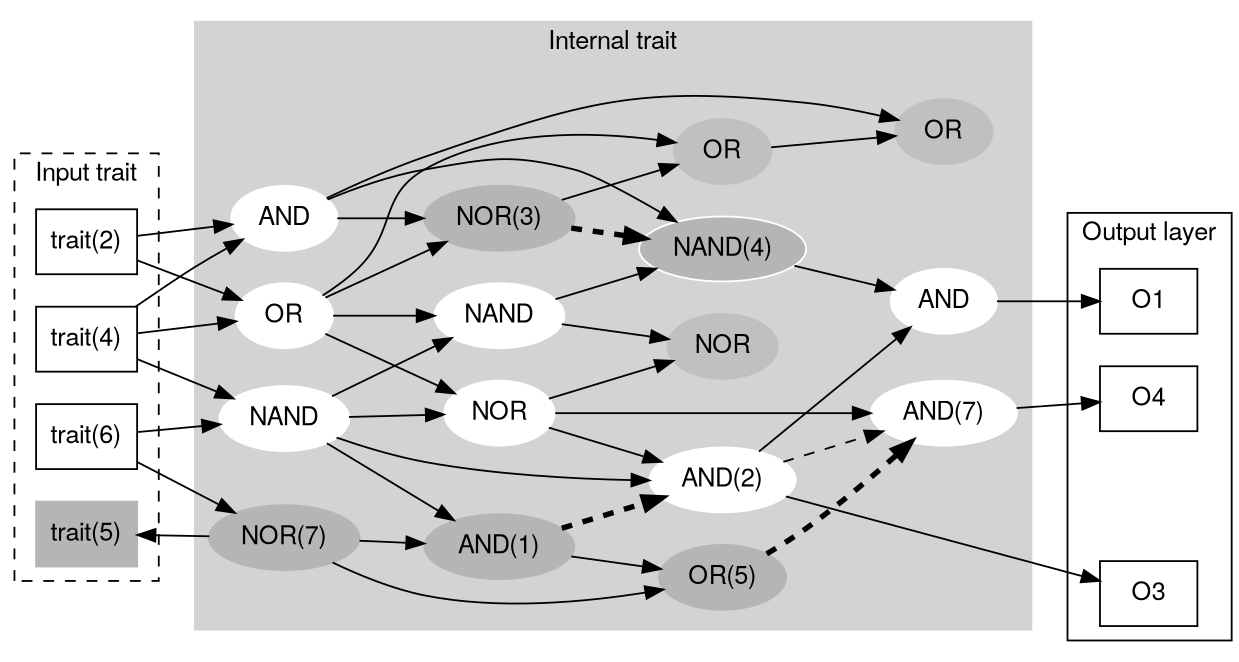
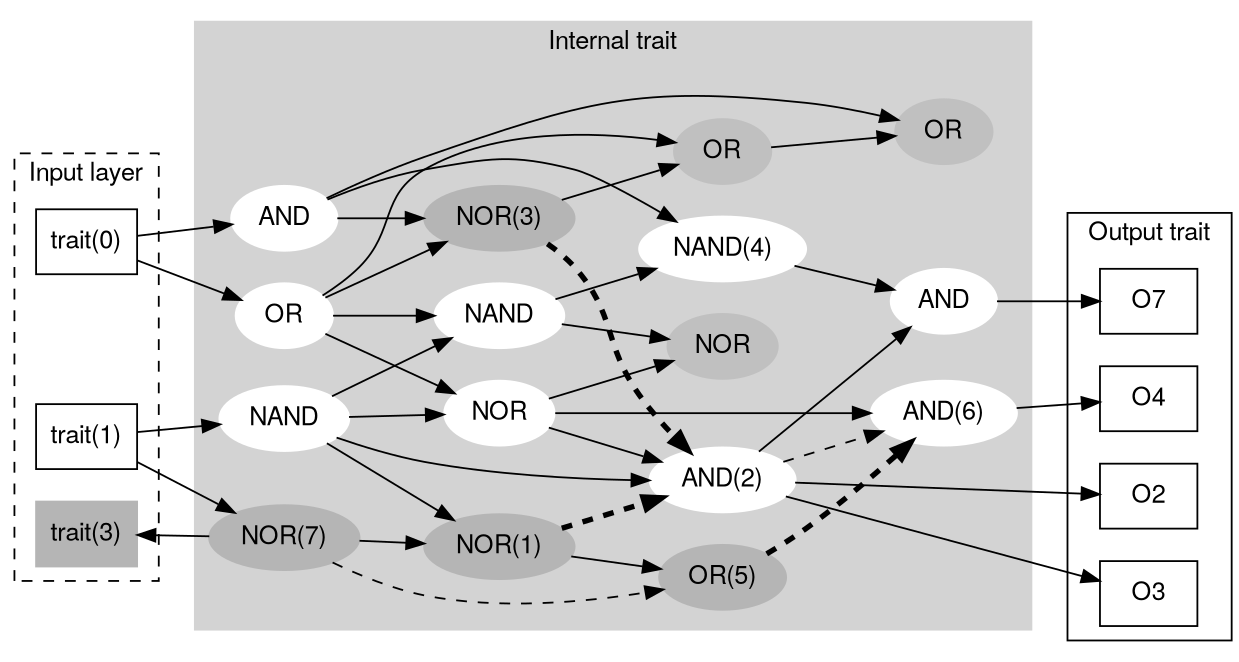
(87, 174) -> (87, 174)
(599, 232) -> (614, 345)
(1150, 234) -> (1150, 234)
(87, 242) -> (87, 242)
(723, 249) -> (723, 249)
(1149, 301) -> (1149, 301)
(87, 339) -> none
(944, 413) -> (944, 413)
(87, 437) -> (87, 437)
none -> (1149, 496)
(87, 534) -> (87, 534)
(499, 547) -> (499, 547)
(486, 603) -> (486, 603)
